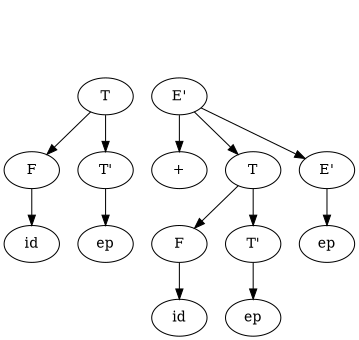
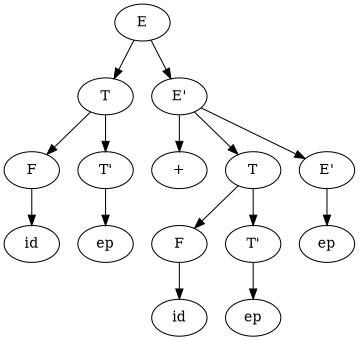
none -> (142, 23)
